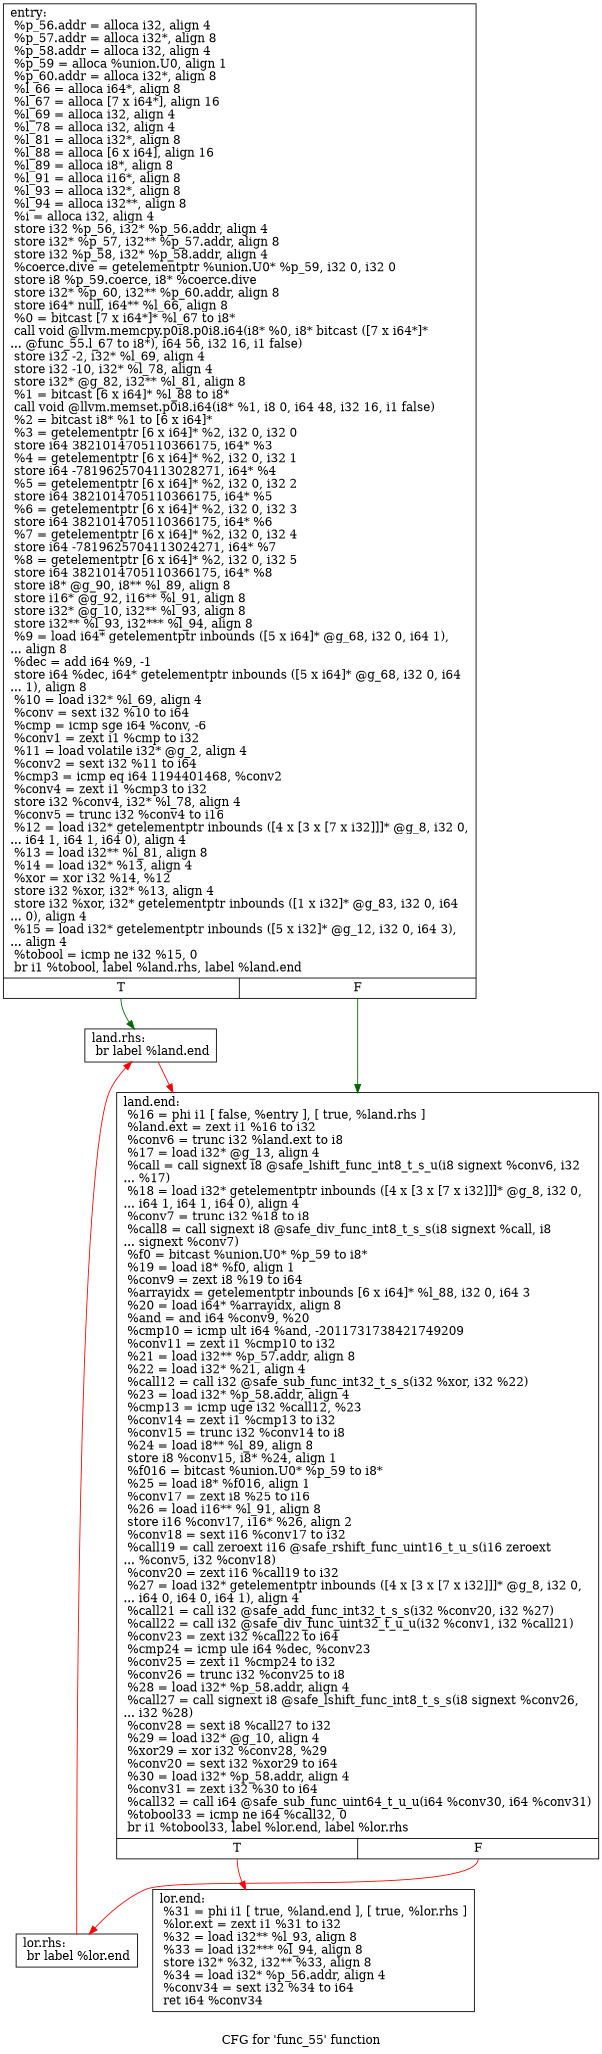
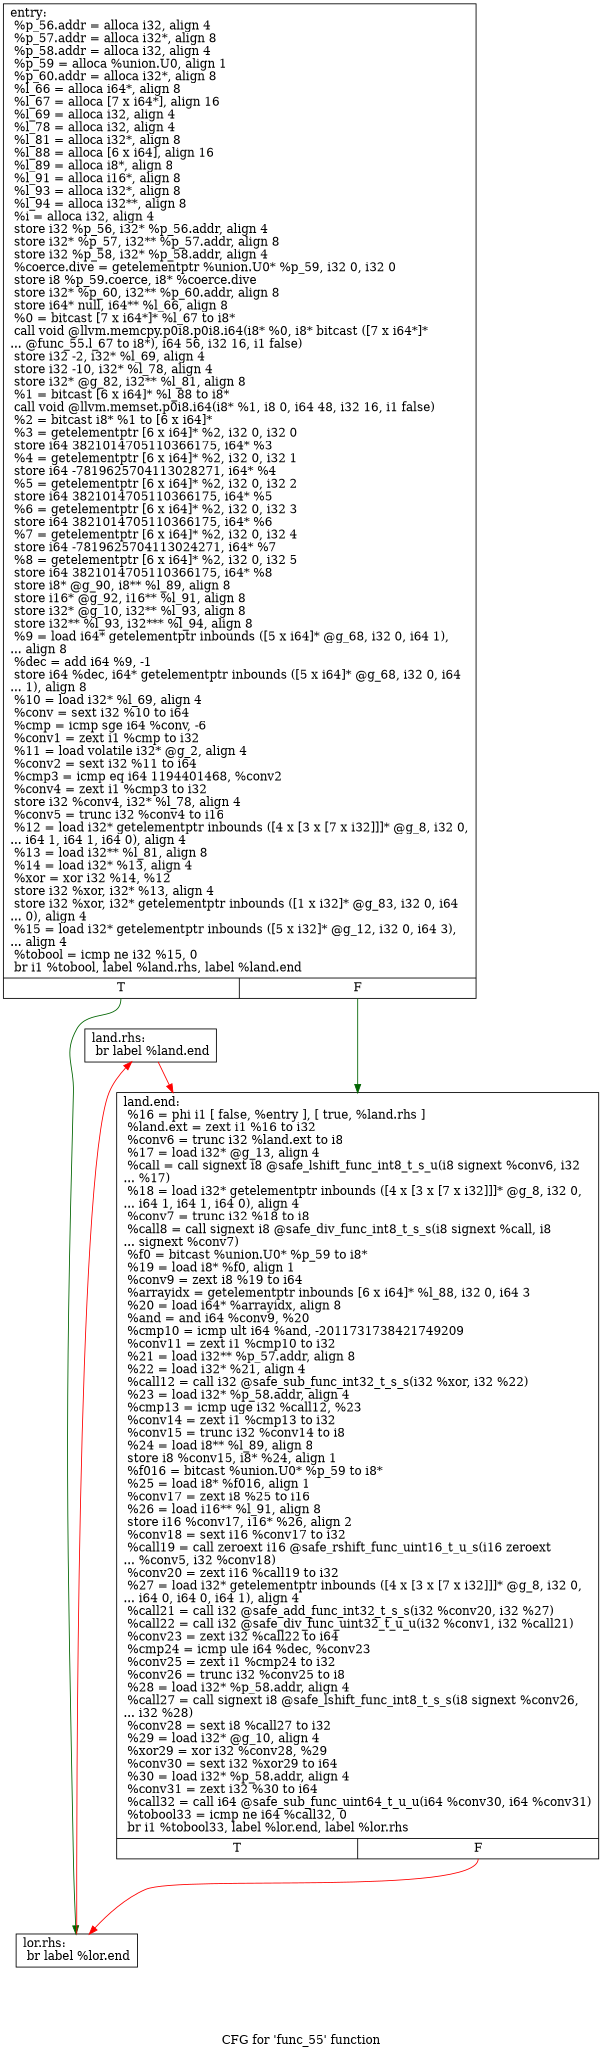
(123, 1011) -> (68, 1448)
(231, 1764) -> (231, 1764)
(314, 1951) -> none
